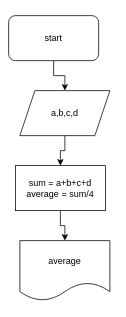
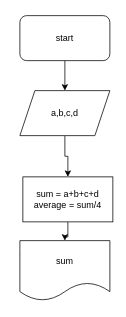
(54, 38) -> (65, 38)
(60, 188) -> (68, 199)
(65, 261) -> (65, 261)
